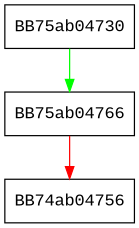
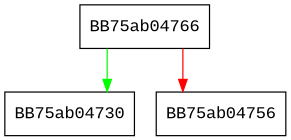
(70, 64) -> (107, 64)
(70, 201) -> (221, 114)
